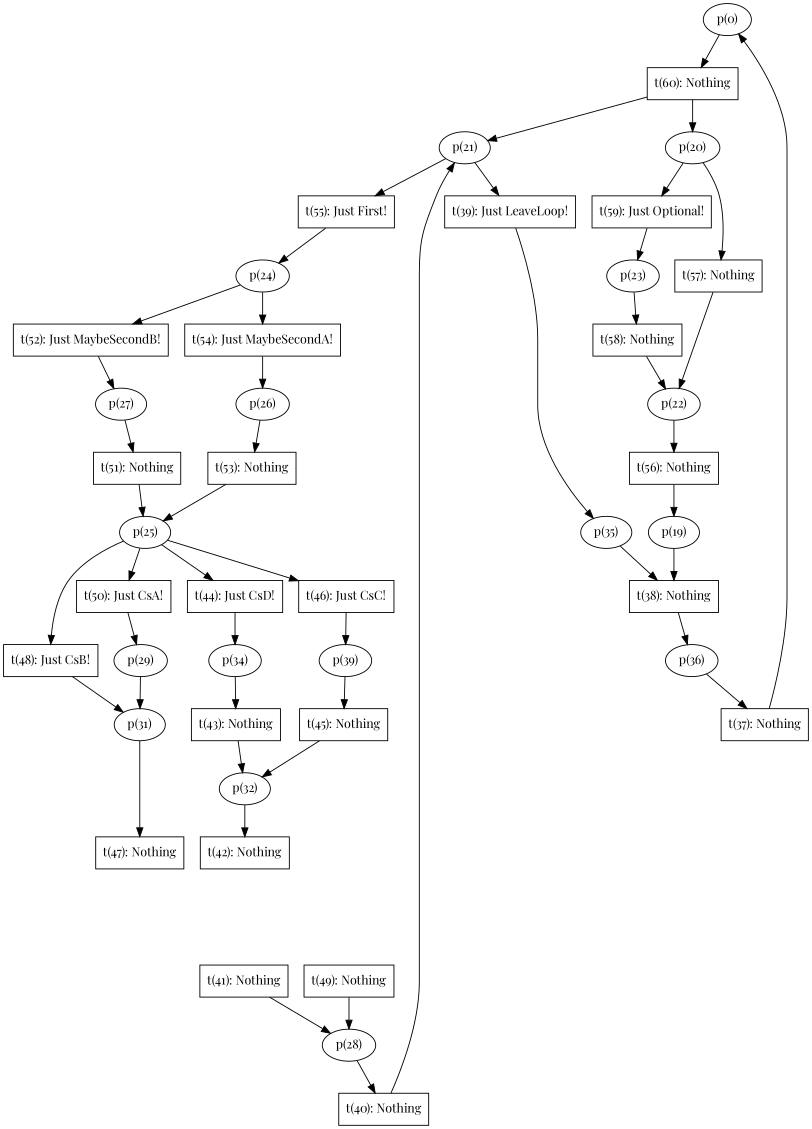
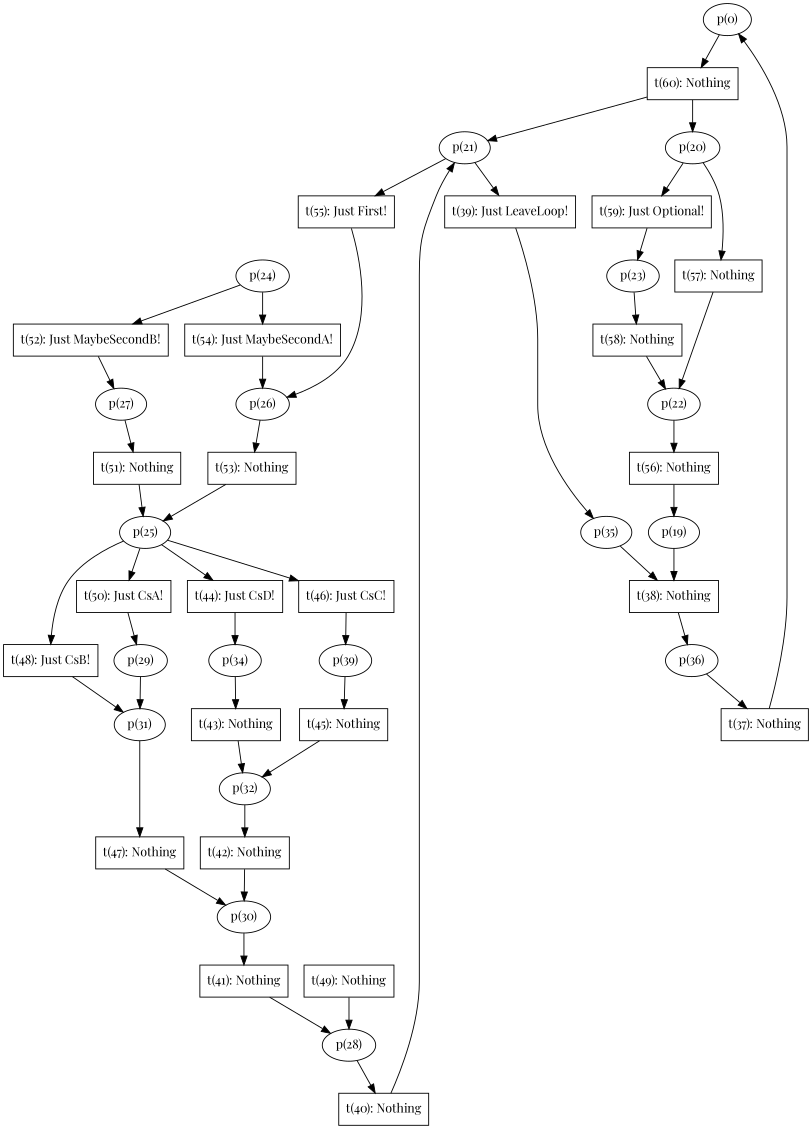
(306, 243) -> (359, 326)
none -> (244, 917)
